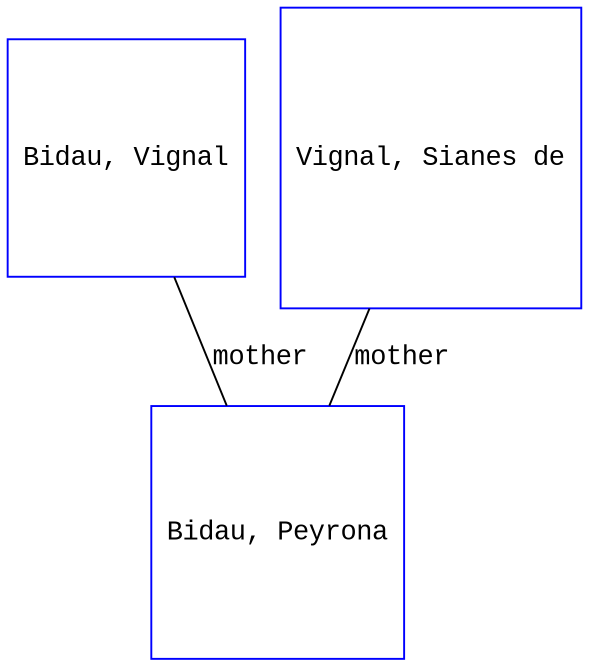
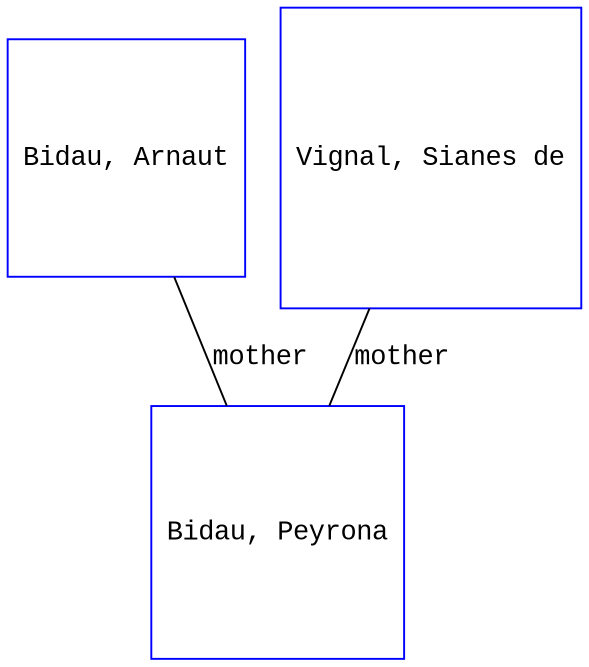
(126, 158) -> (126, 158)
